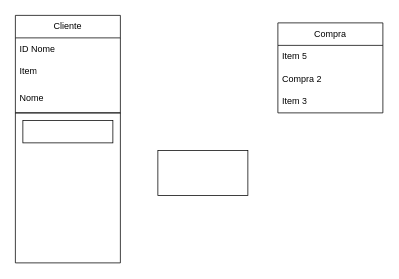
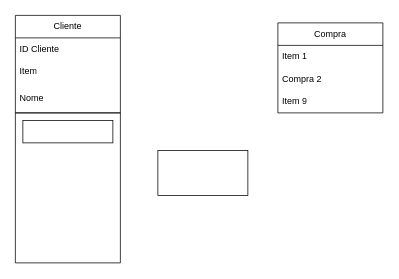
(36, 49) -> (42, 49)
(296, 57) -> (296, 57)
(296, 102) -> (296, 102)
